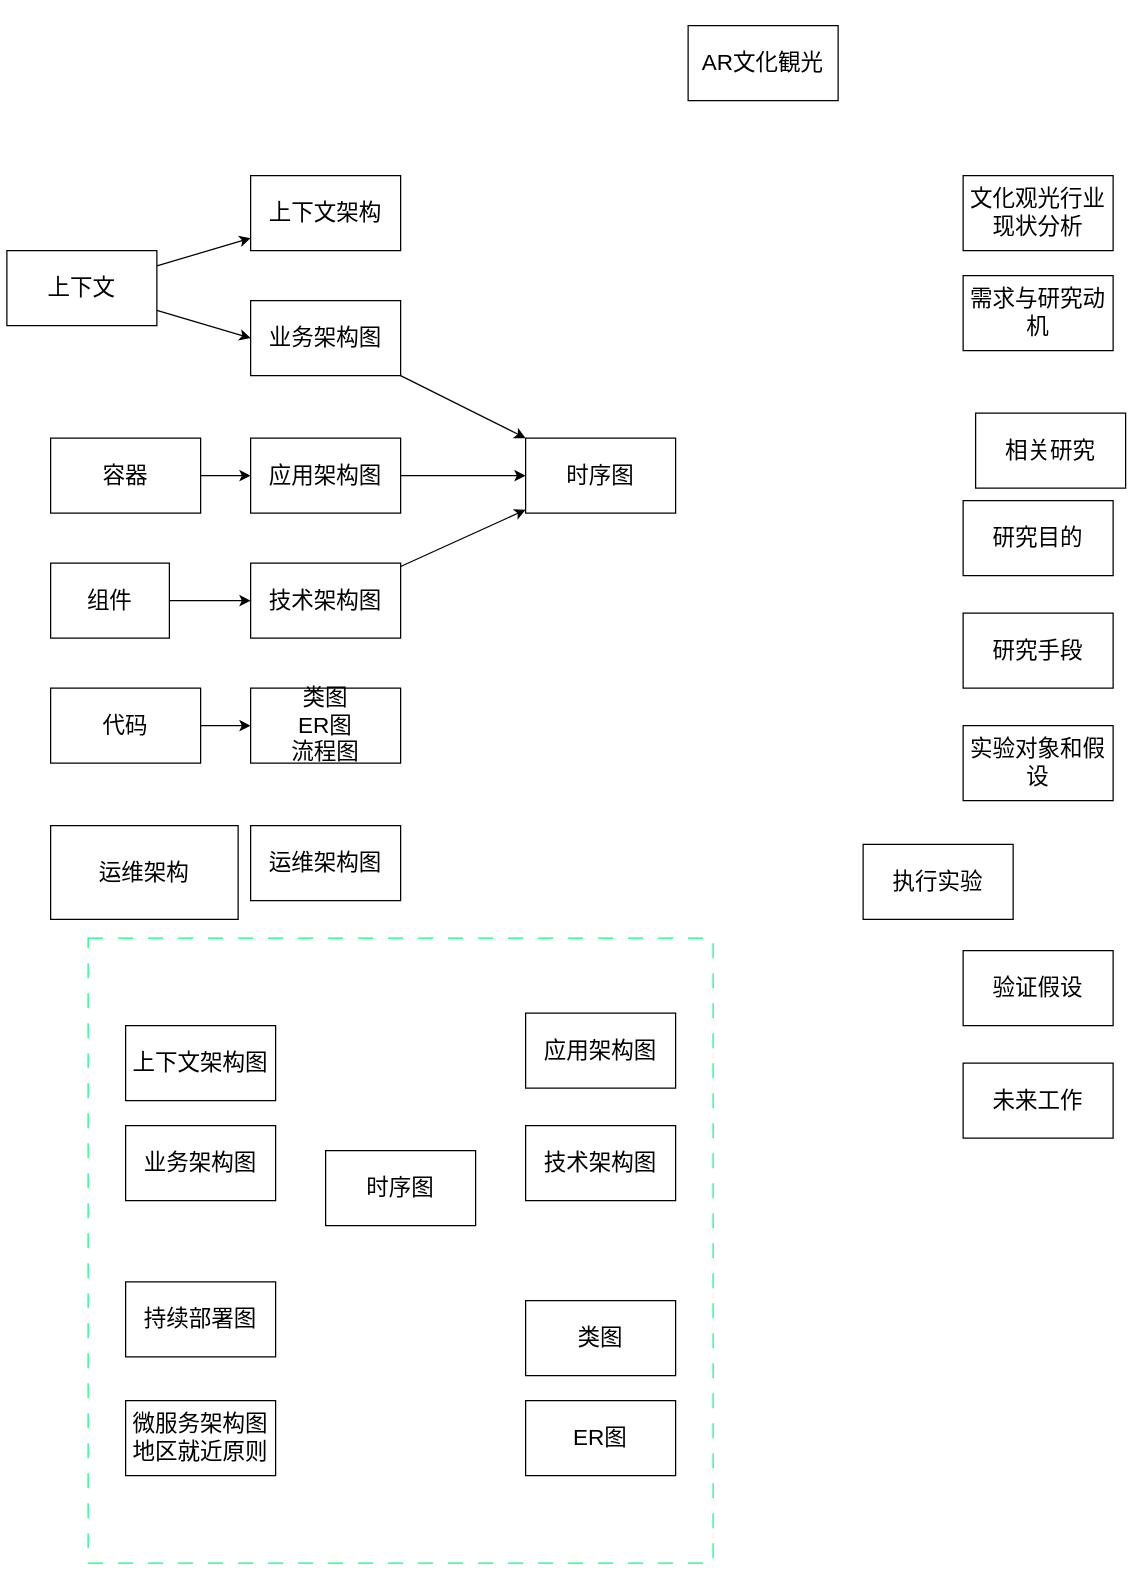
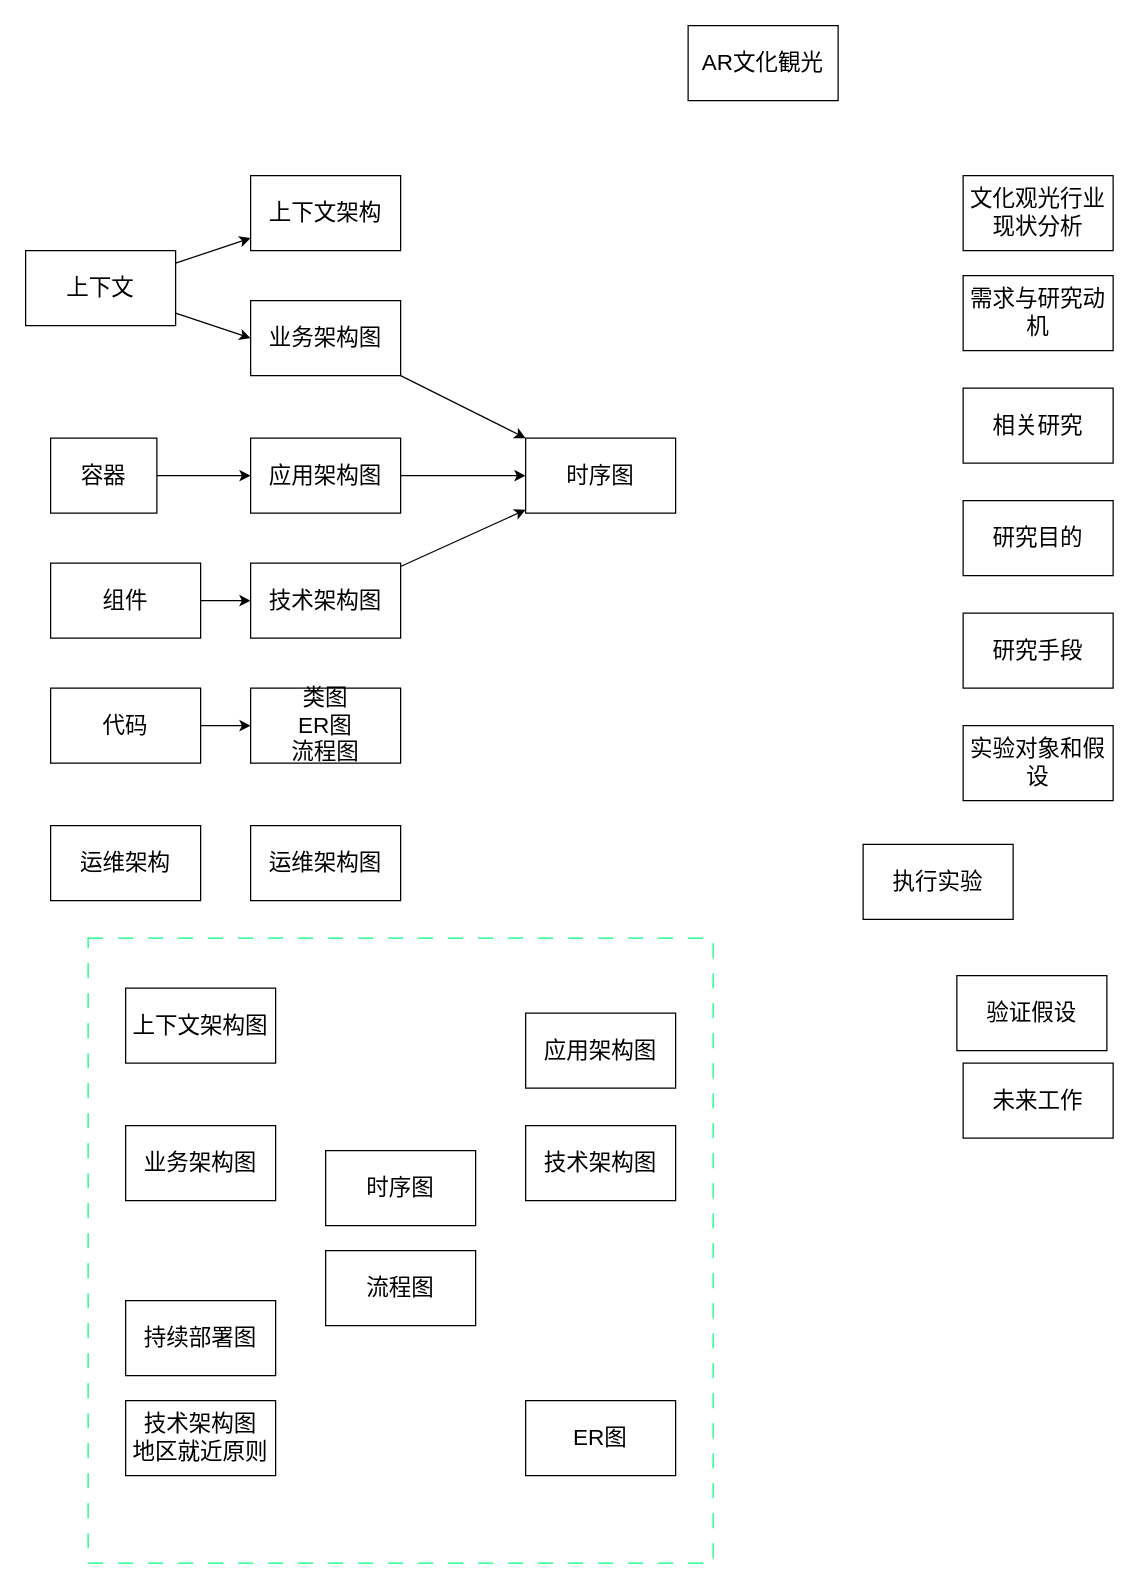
(82, 288) -> (101, 288)
(1051, 451) -> (1038, 426)
(126, 476) -> (104, 476)
(110, 601) -> (126, 601)
(144, 873) -> (126, 863)
(1038, 988) -> (1032, 1013)
(201, 1063) -> (201, 1026)
none -> (401, 1288)
(201, 1319) -> (201, 1338)
(601, 1338) -> none
(201, 1438) -> (201, 1438)
